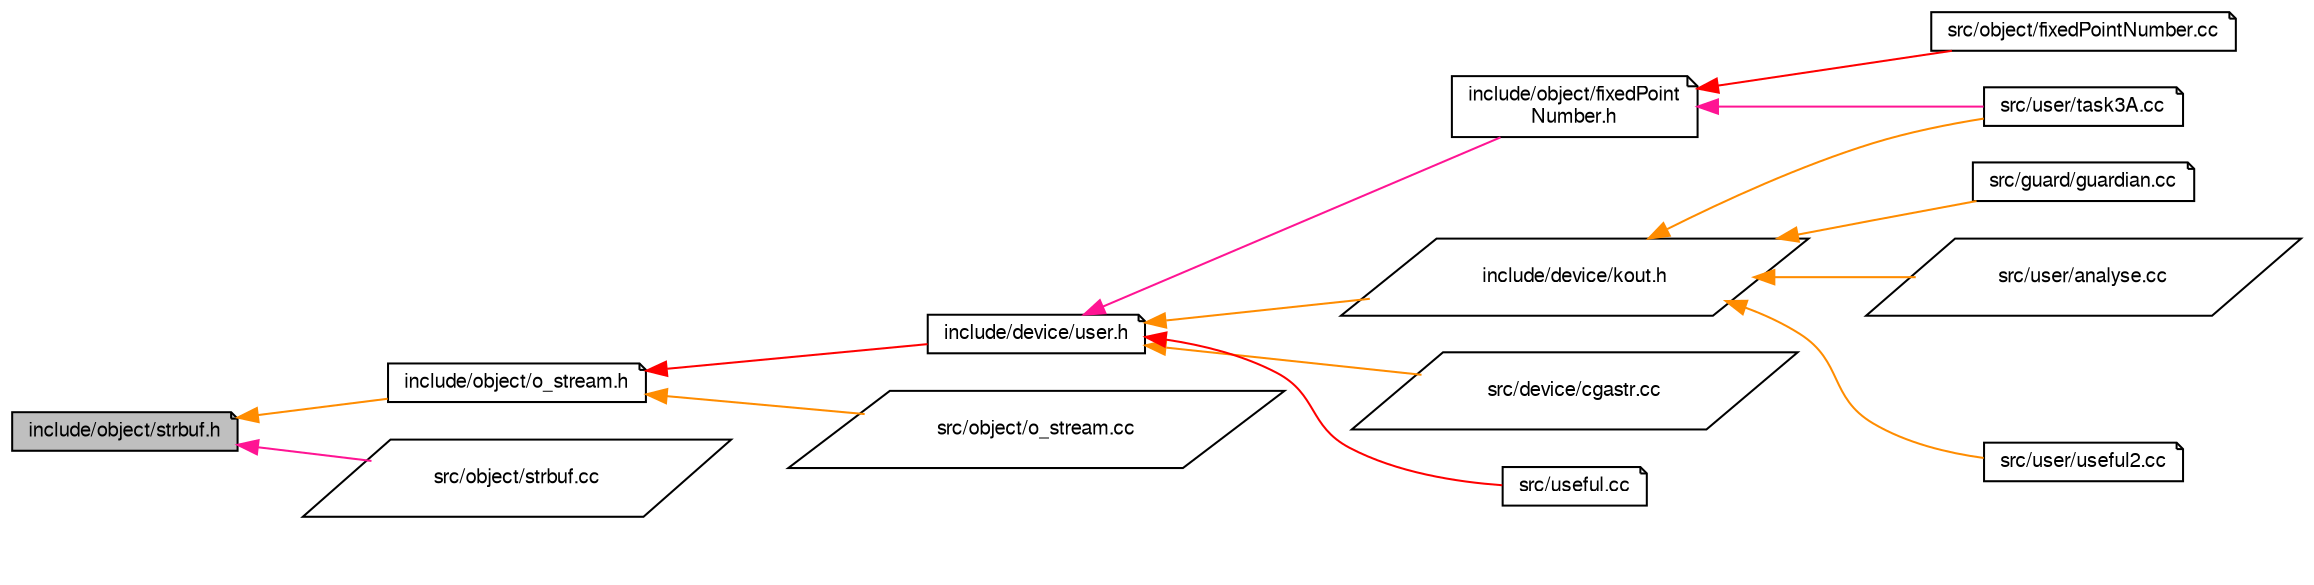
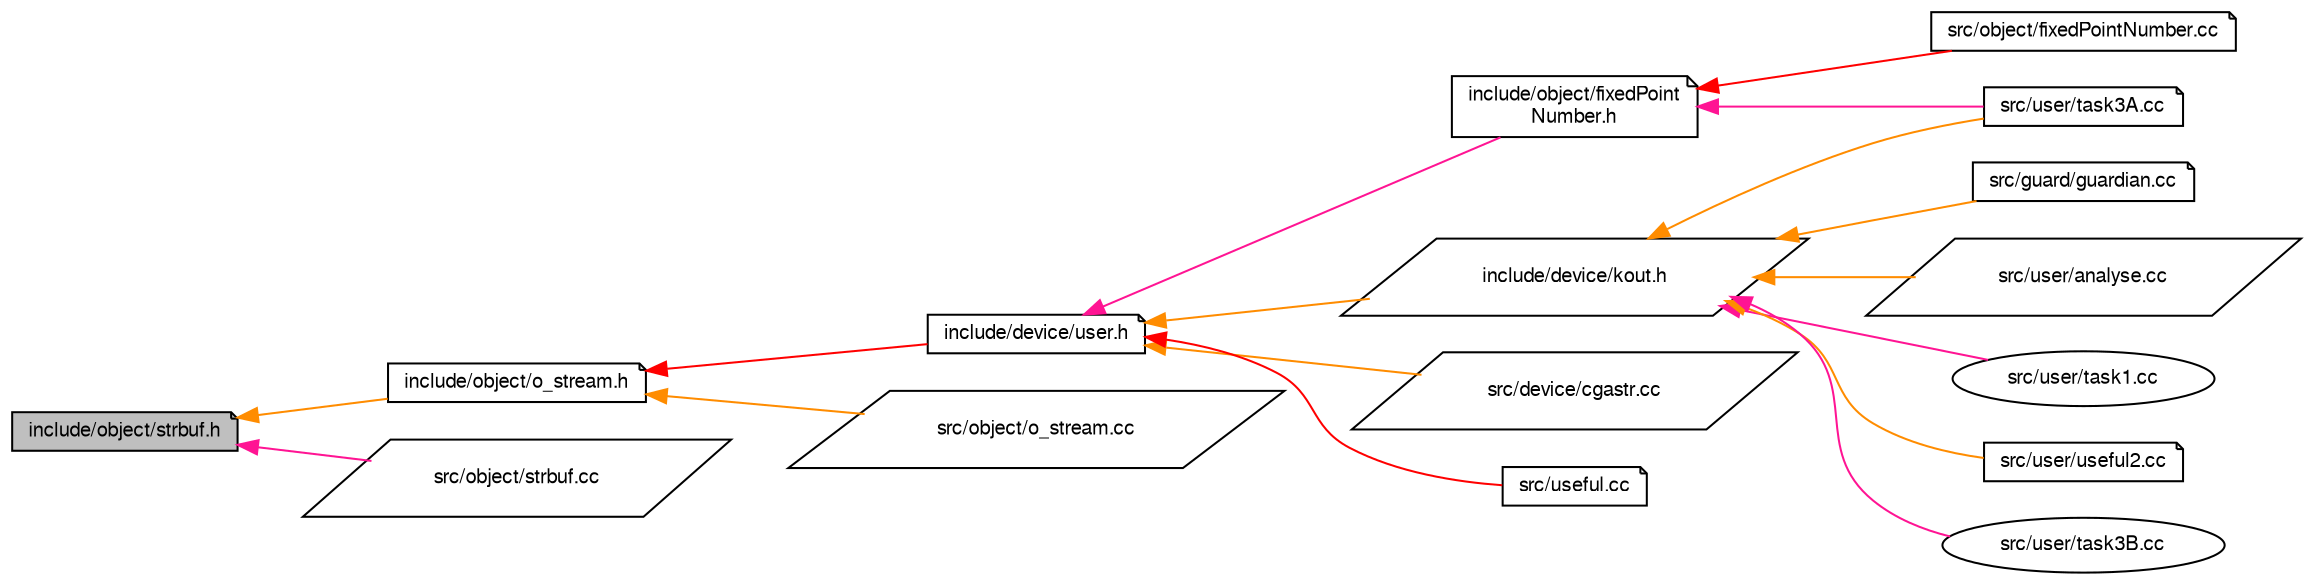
none -> (2084, 379)
none -> (2084, 545)
